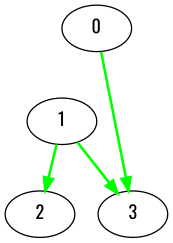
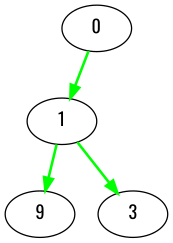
(114, 115) -> (82, 69)
(40, 214) -> (40, 214)
